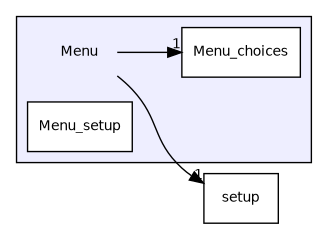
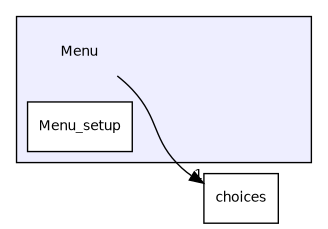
(241, 52) -> none
(241, 198) -> (241, 198)
